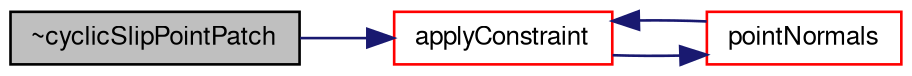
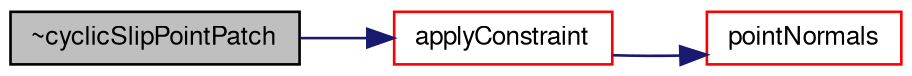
(673, 20) -> none
